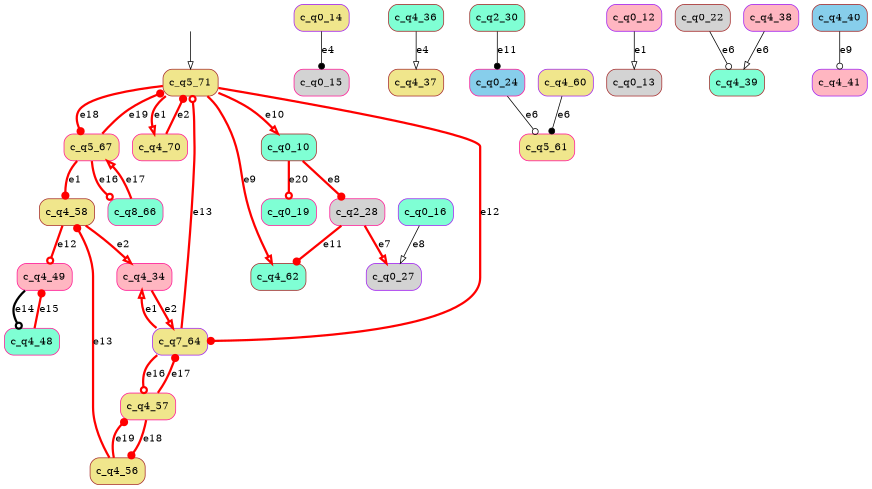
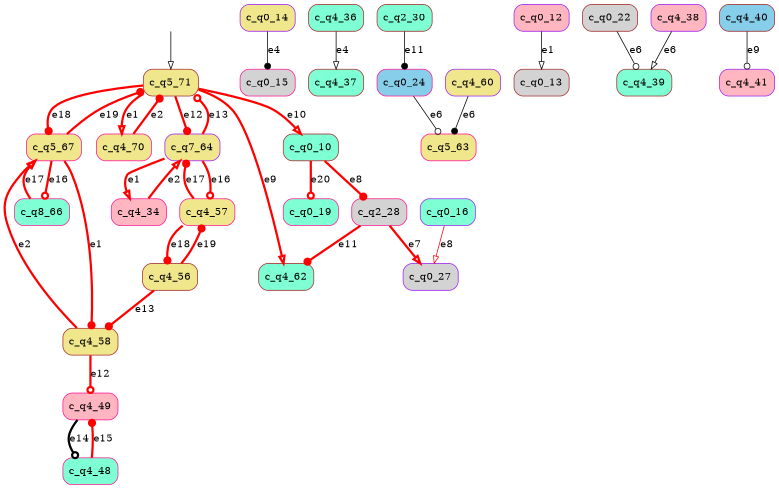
(416, 83) -> (336, 83)
(547, 147) -> (449, 147)
(106, 241) -> (19, 251)
(412, 241) -> (440, 241)
